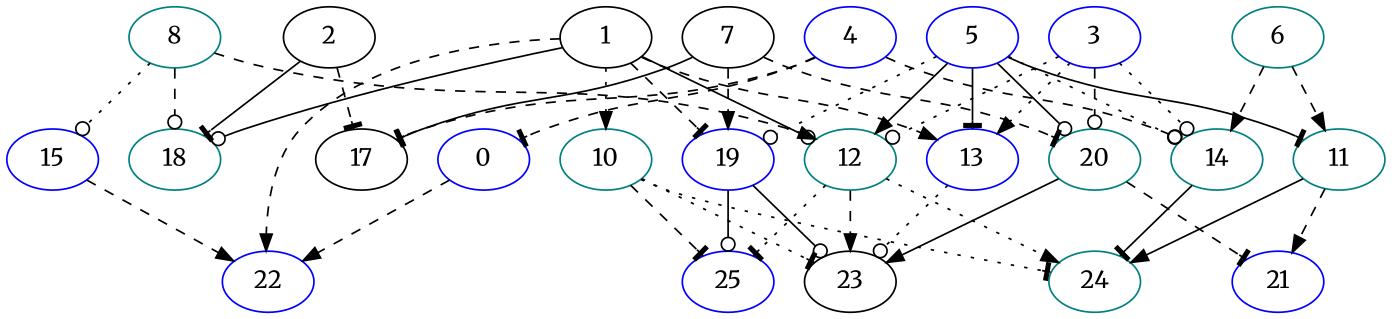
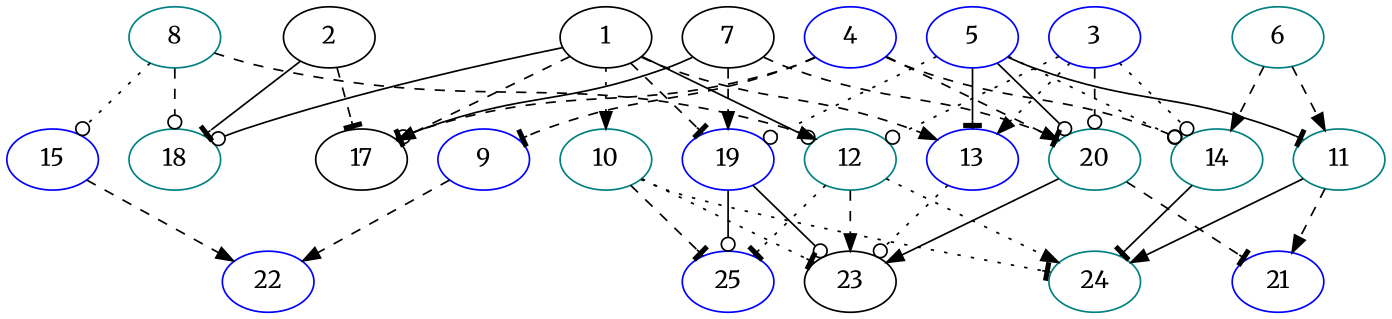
(387, 72) -> (519, 81)
(622, 82) -> (622, 82)
(921, 89) -> none
none -> (965, 95)
(484, 160) -> (484, 160)
